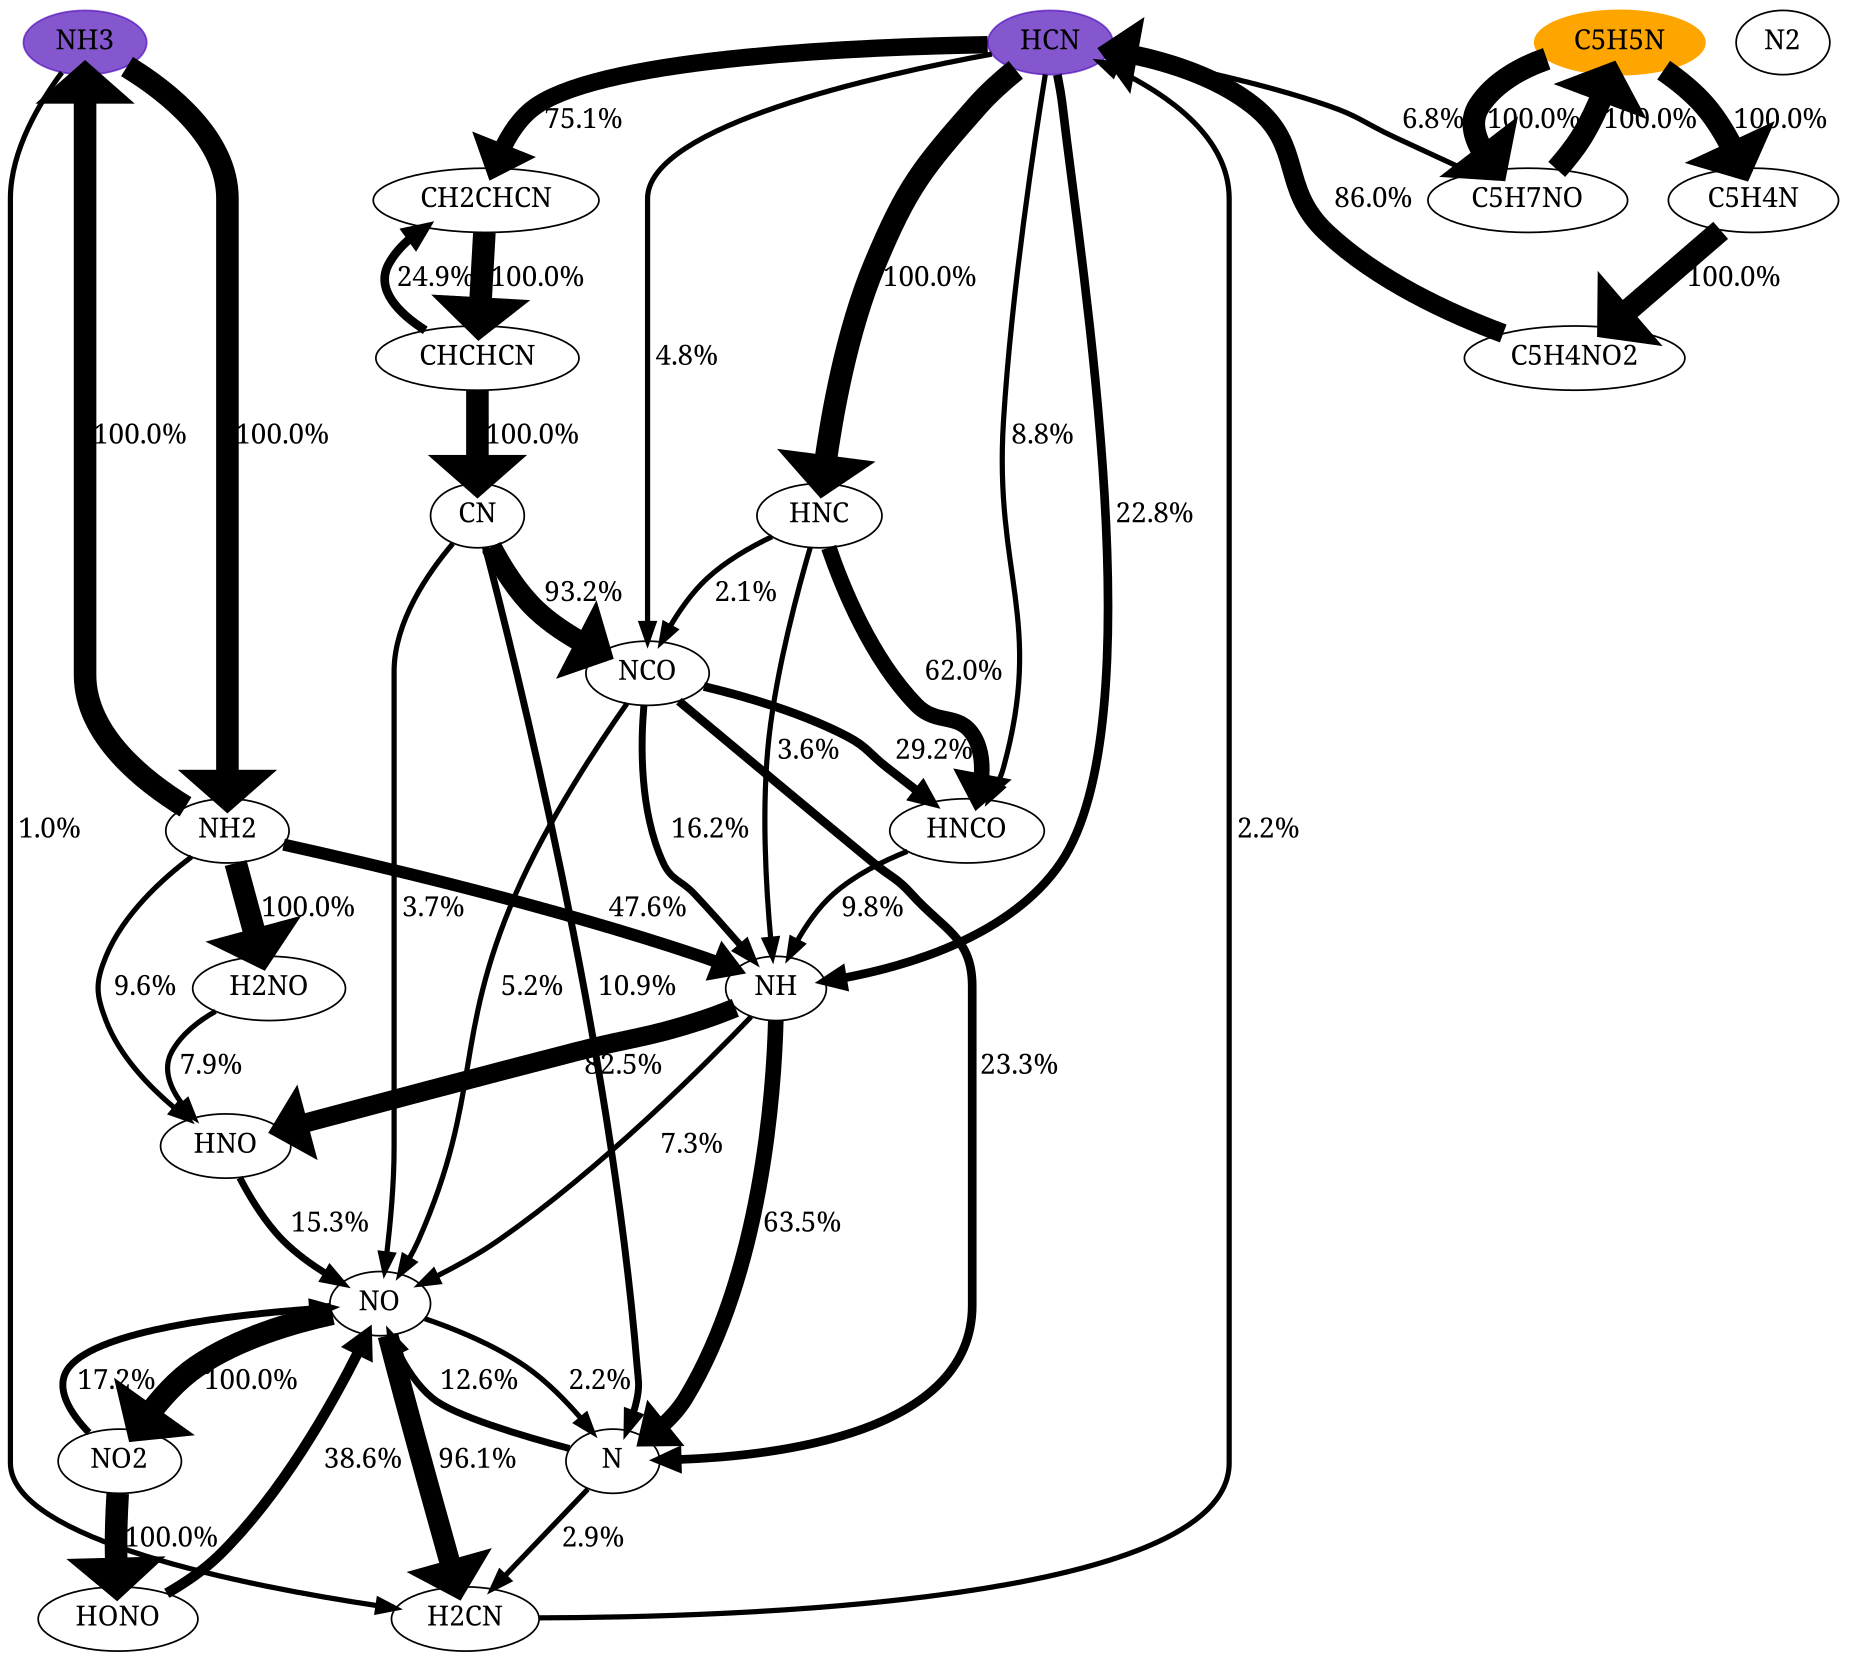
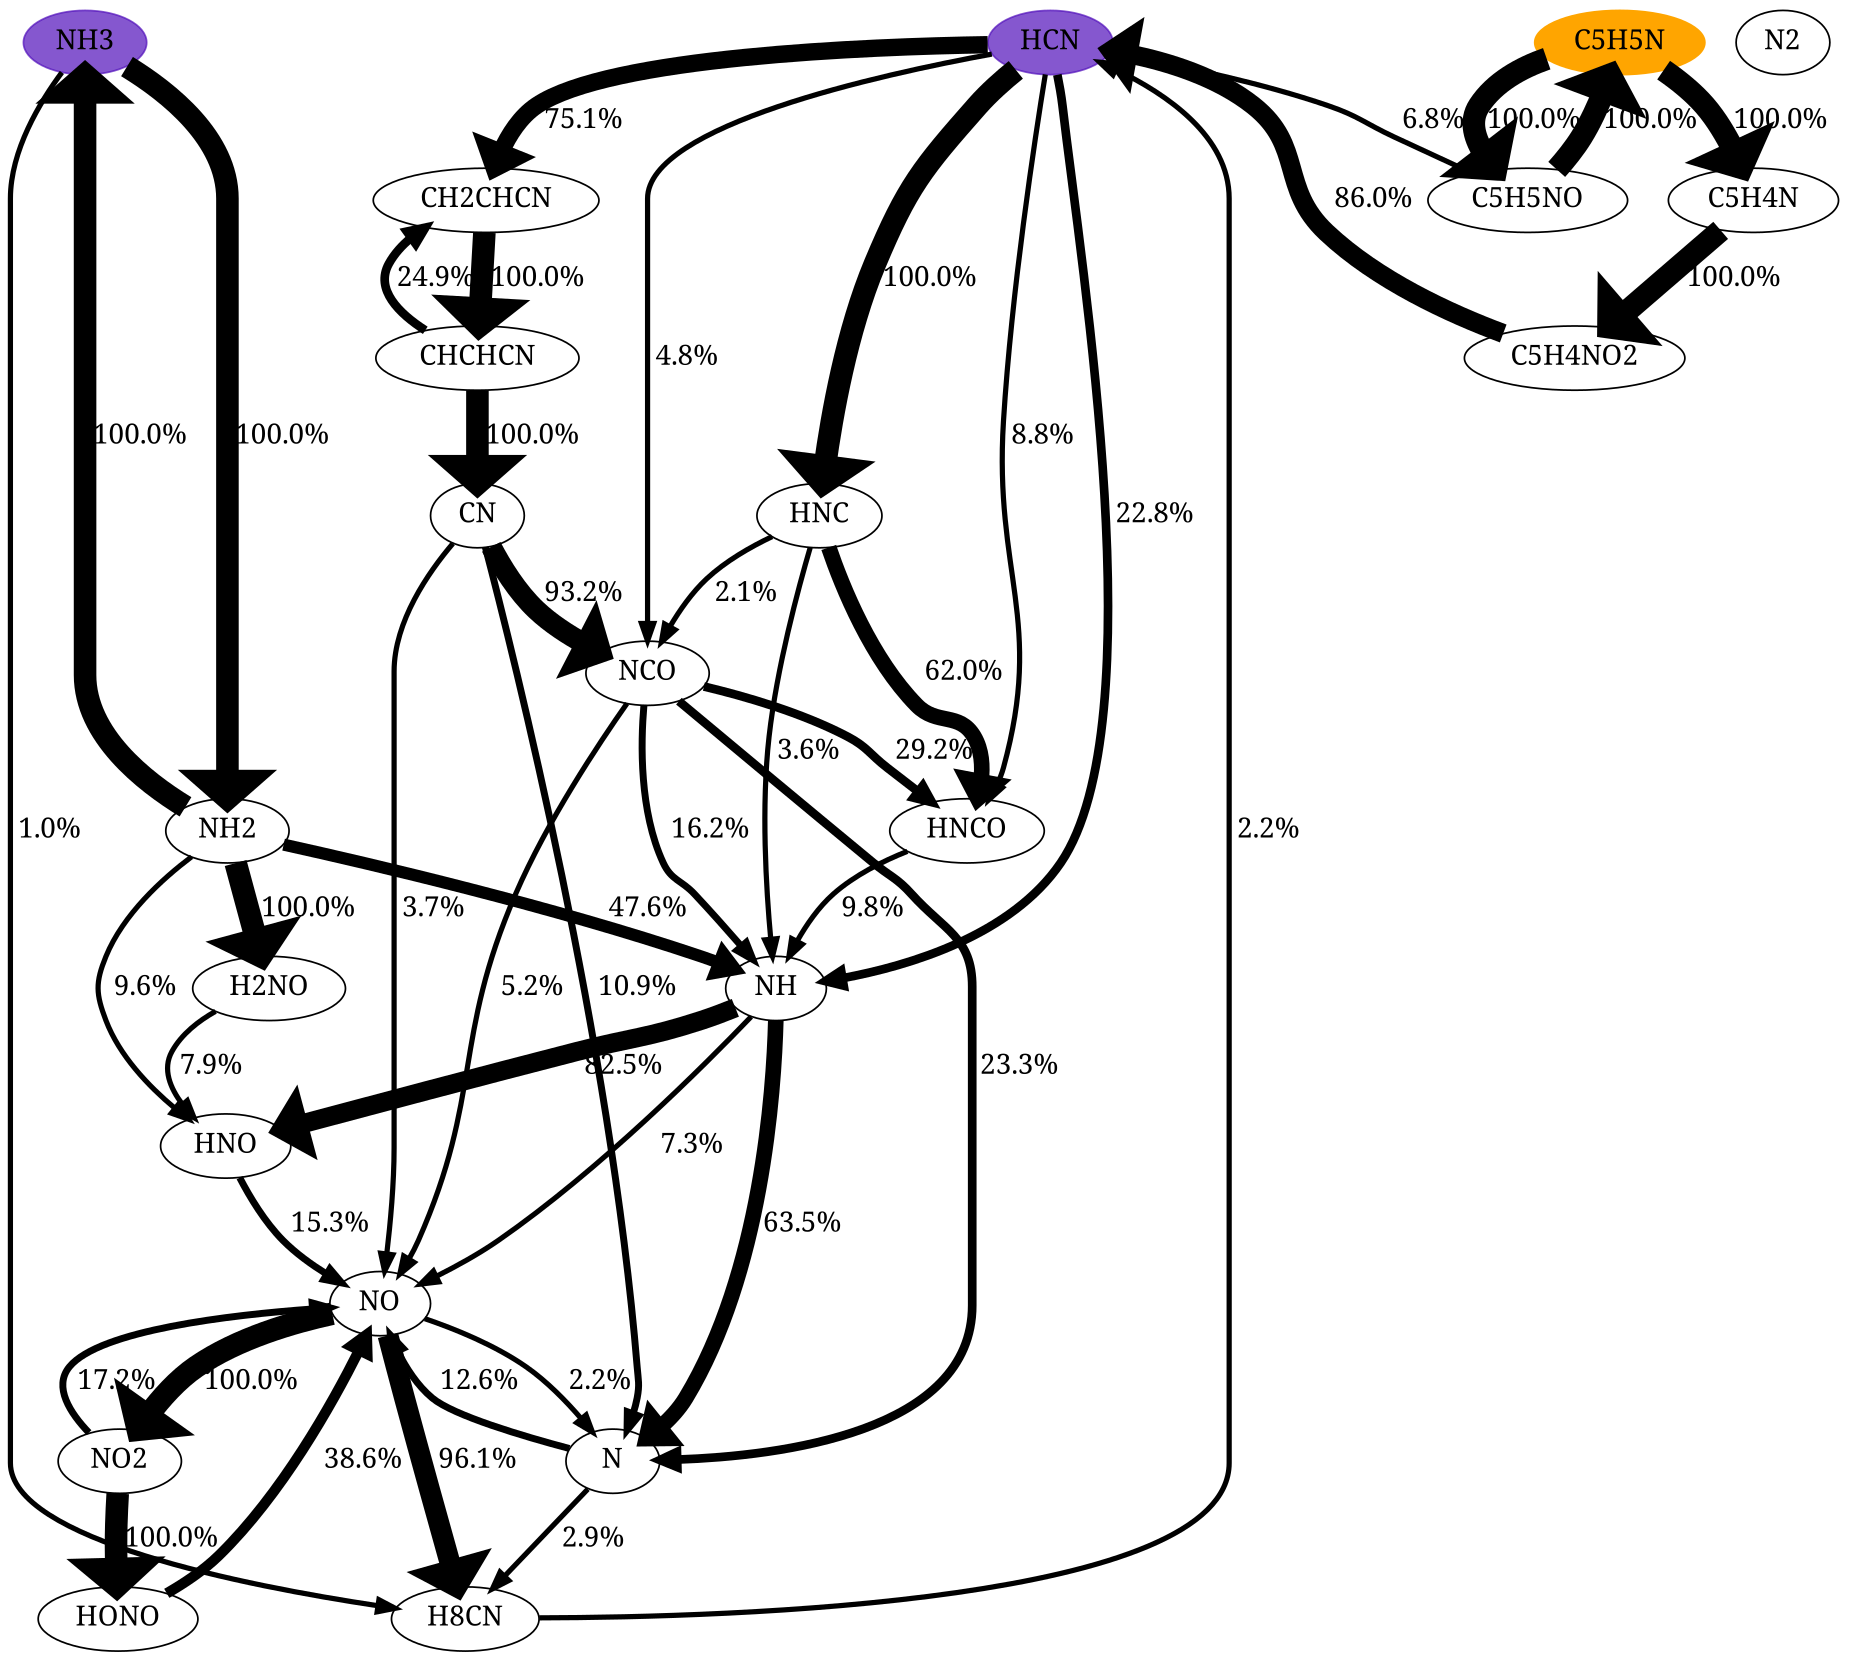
(1528, 200) -> (1528, 200)
(465, 1619) -> (465, 1619)
